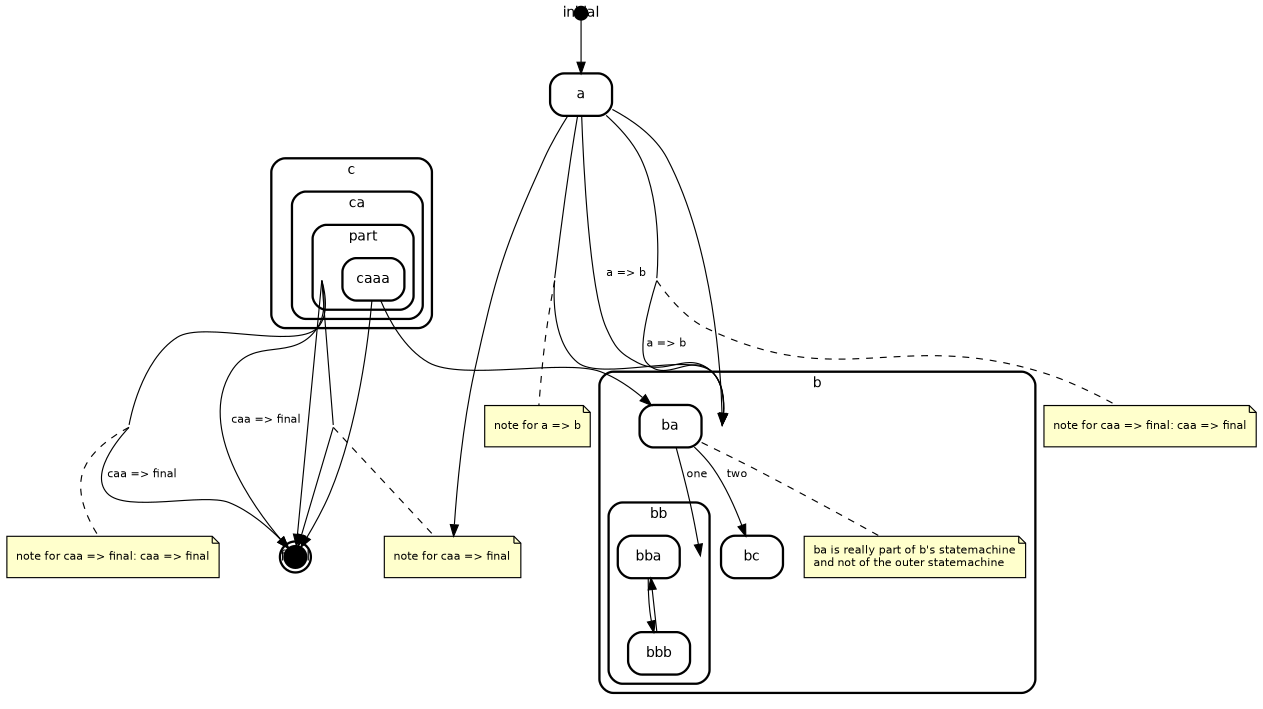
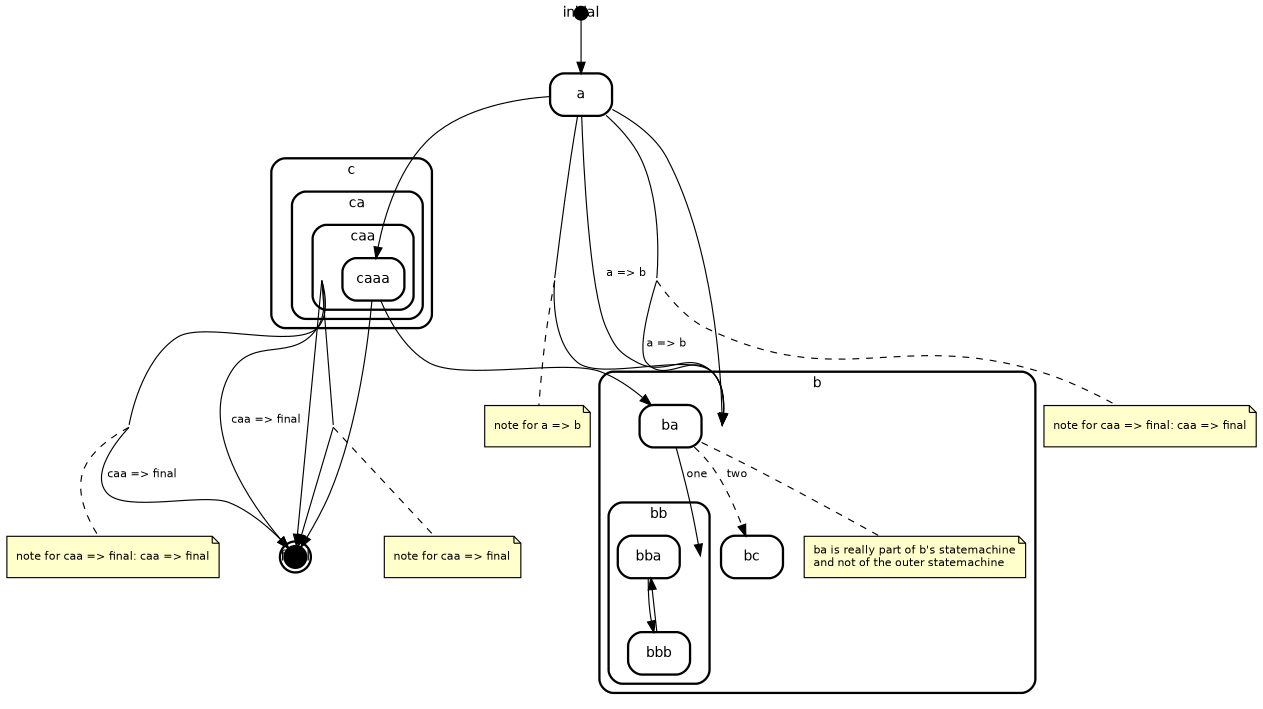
(363, 237) -> (363, 237)
(488, 313) -> (433, 136)
(723, 483) -> (723, 483)
